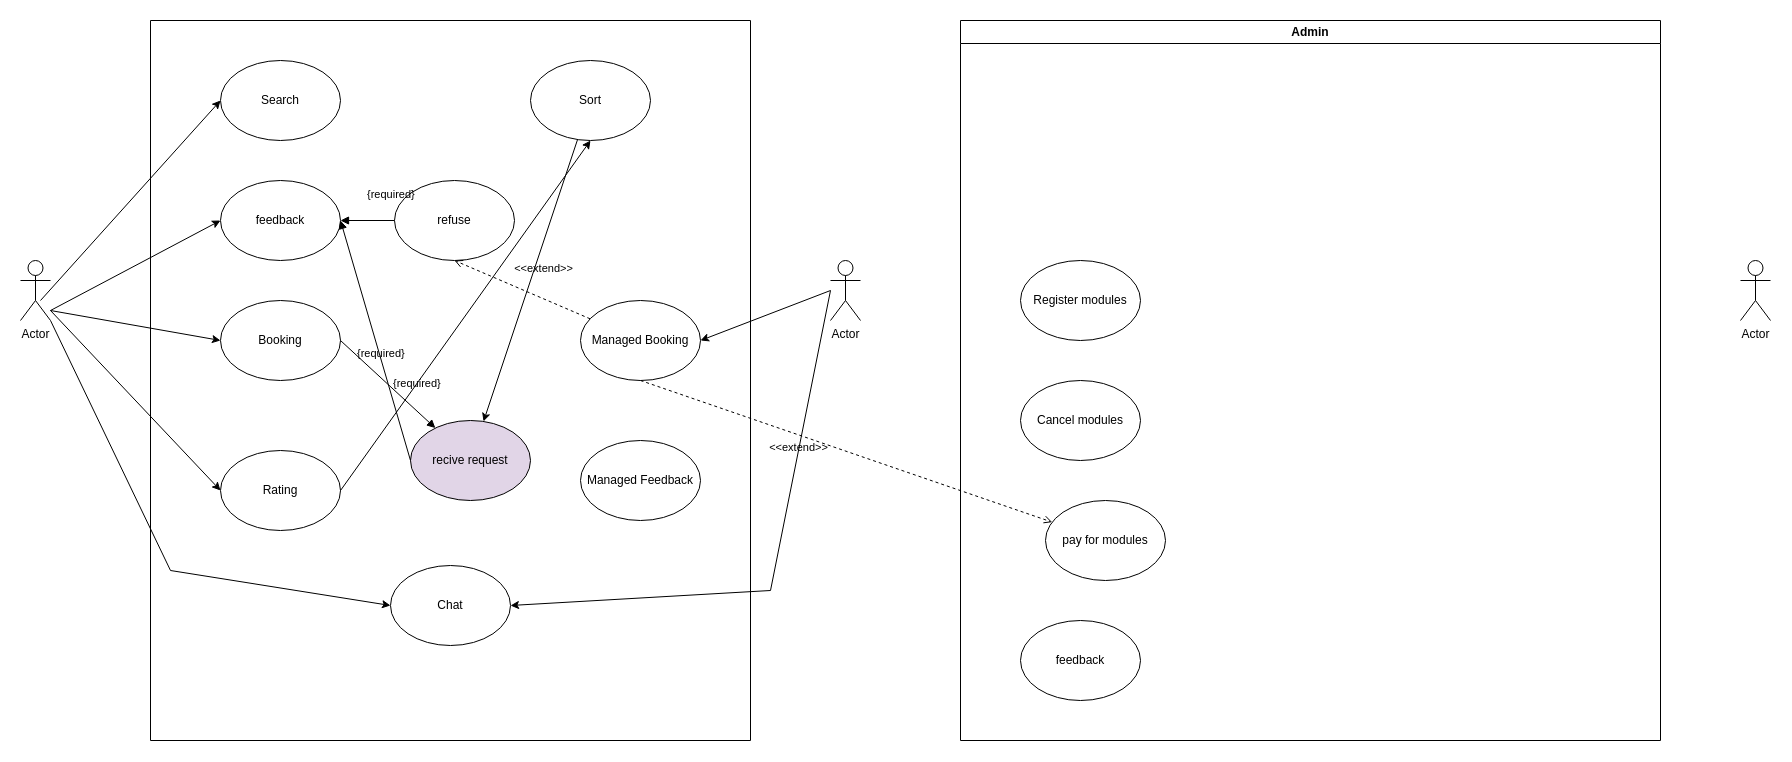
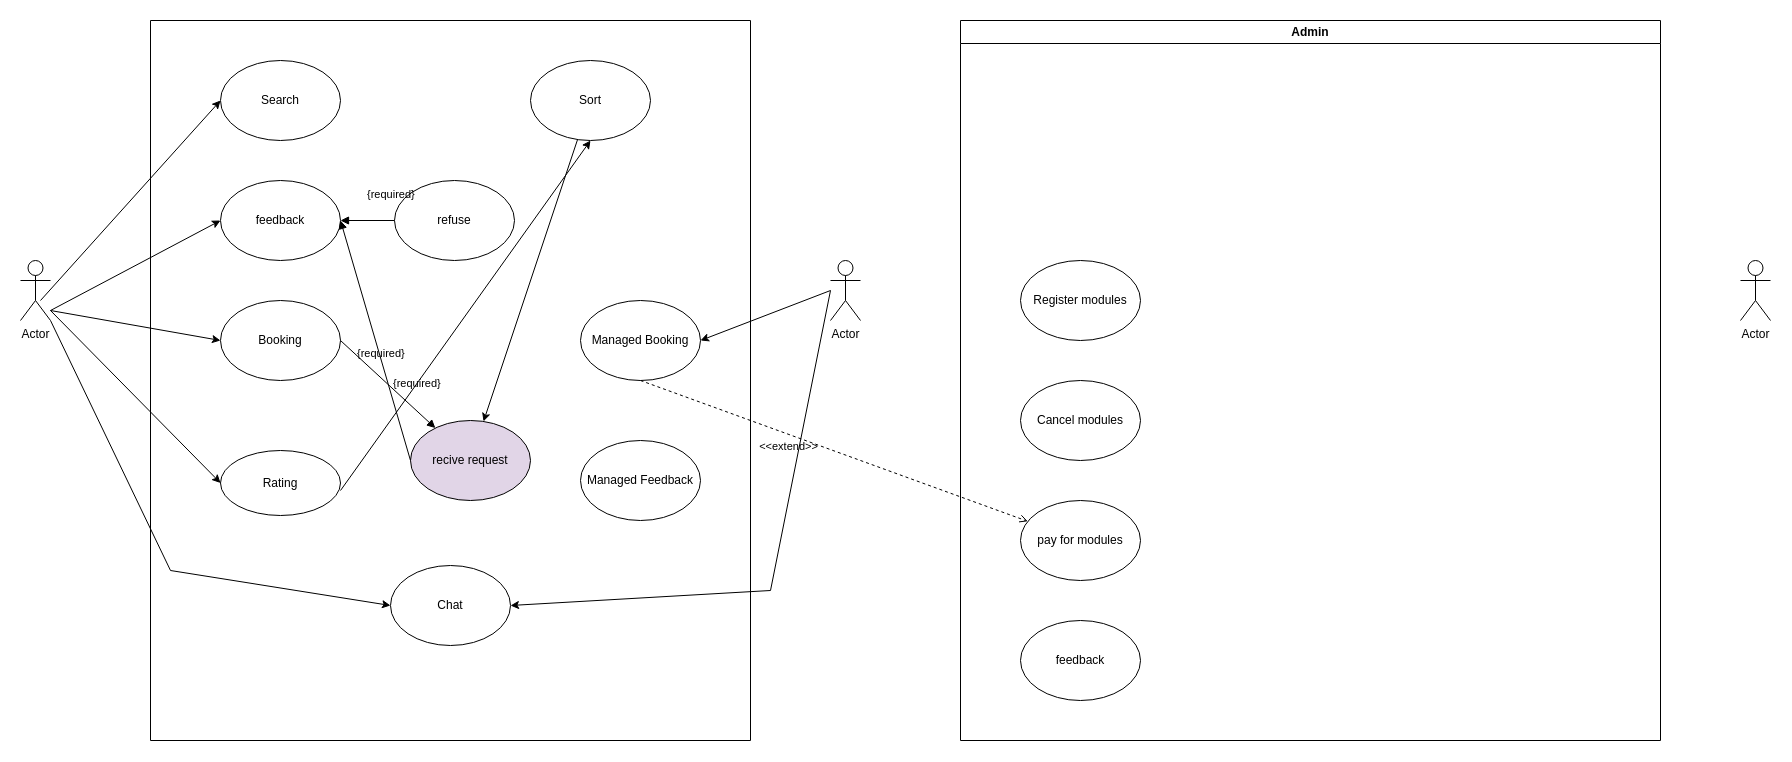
(524, 290) -> none
(281, 491) -> (281, 483)
(1106, 541) -> (1081, 541)
